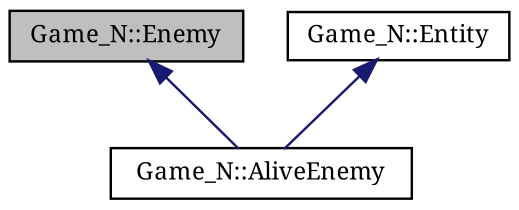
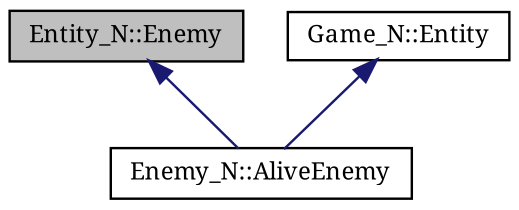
(126, 36) -> (126, 36)
(261, 173) -> (261, 173)
